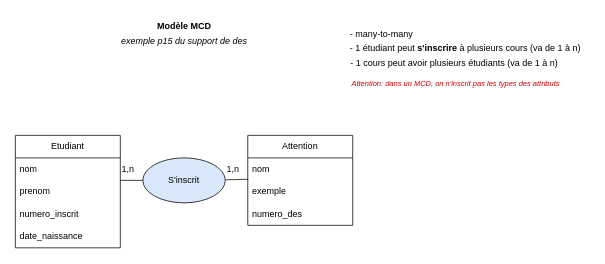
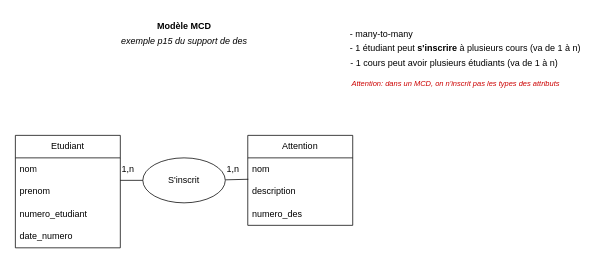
(184, 180) -> (184, 180)
(269, 192) -> (278, 192)
(53, 214) -> (57, 214)
(54, 237) -> (48, 237)
